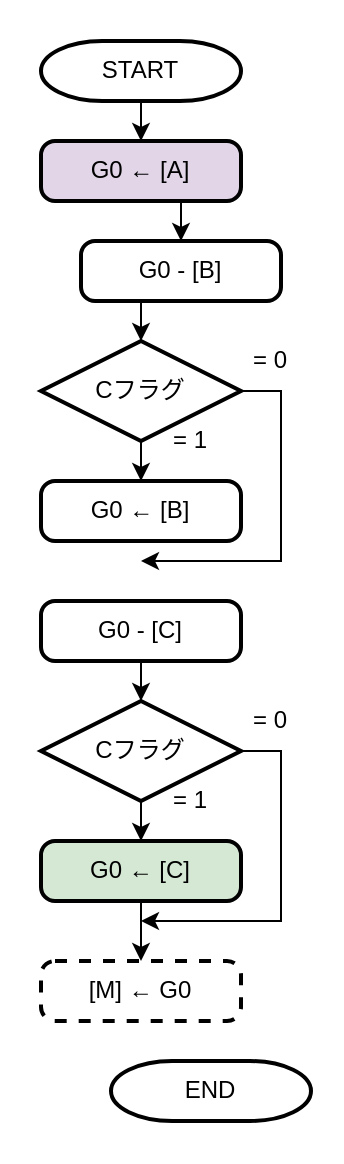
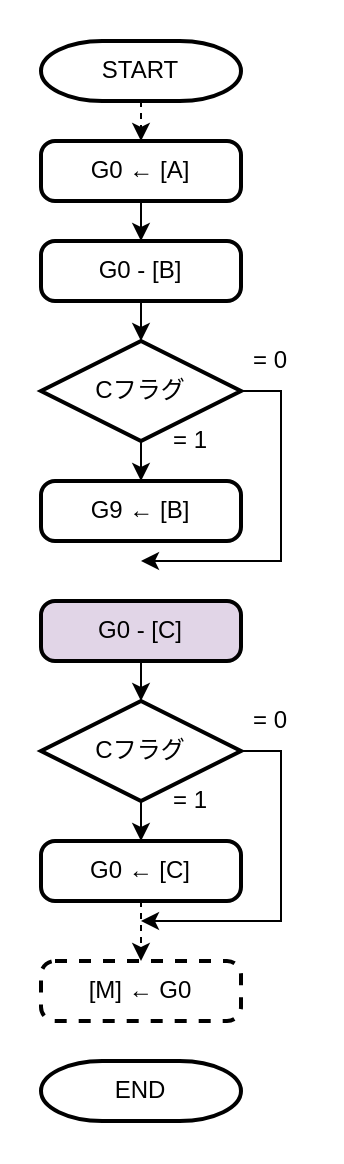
(141, 114) -> (141, 114)
(141, 171) -> (141, 171)
(181, 271) -> (141, 271)
(141, 511) -> (141, 511)
(141, 631) -> (141, 631)
(141, 871) -> (141, 871)
(141, 926) -> (141, 926)
(211, 1091) -> (141, 1091)
